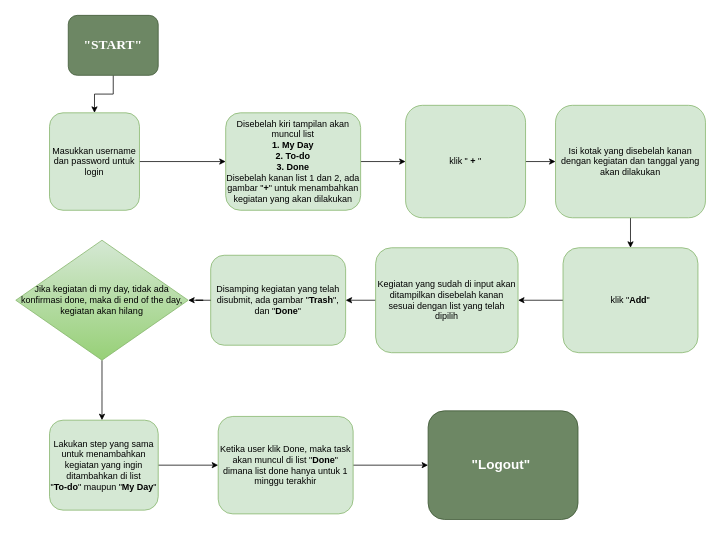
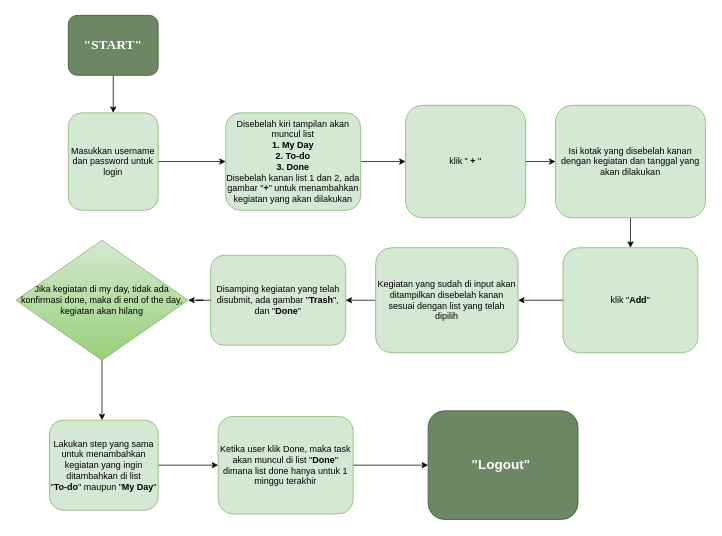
(94, 162) -> (113, 162)
